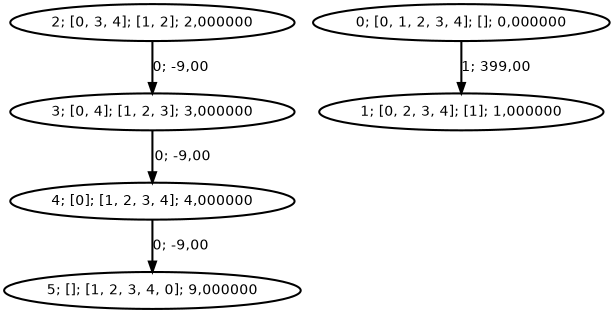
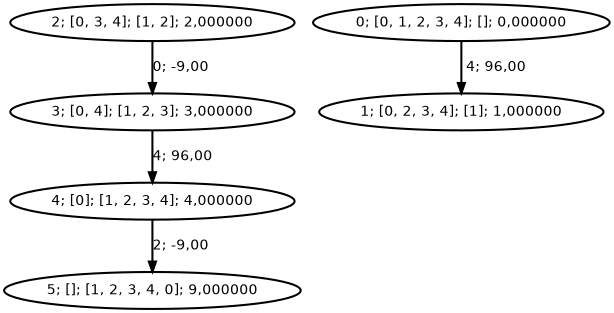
(496, 67) -> (496, 67)
(183, 157) -> (183, 157)
(181, 246) -> (181, 246)
